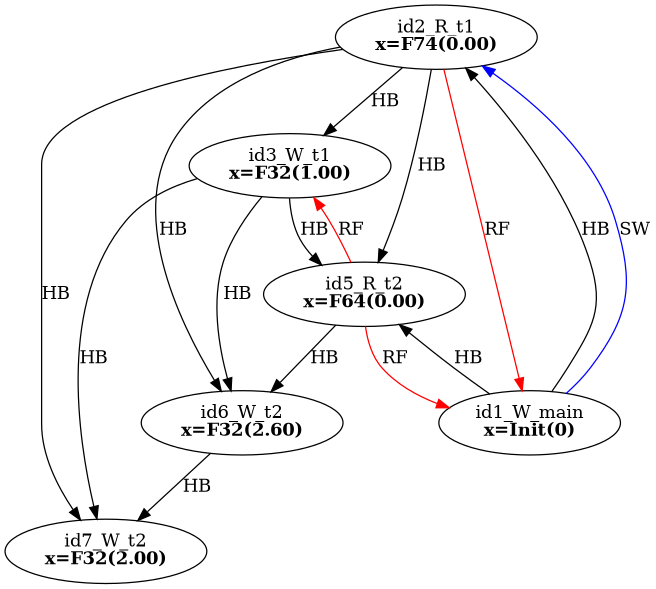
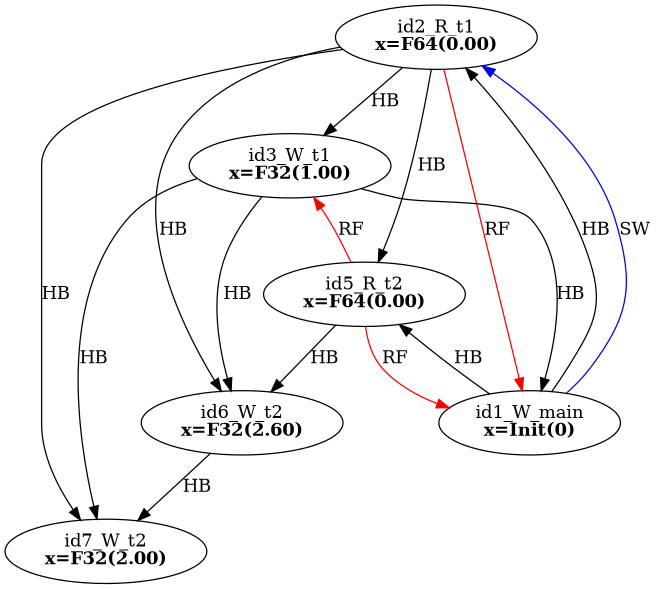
(436, 45) -> (436, 45)
(296, 230) -> (528, 217)
